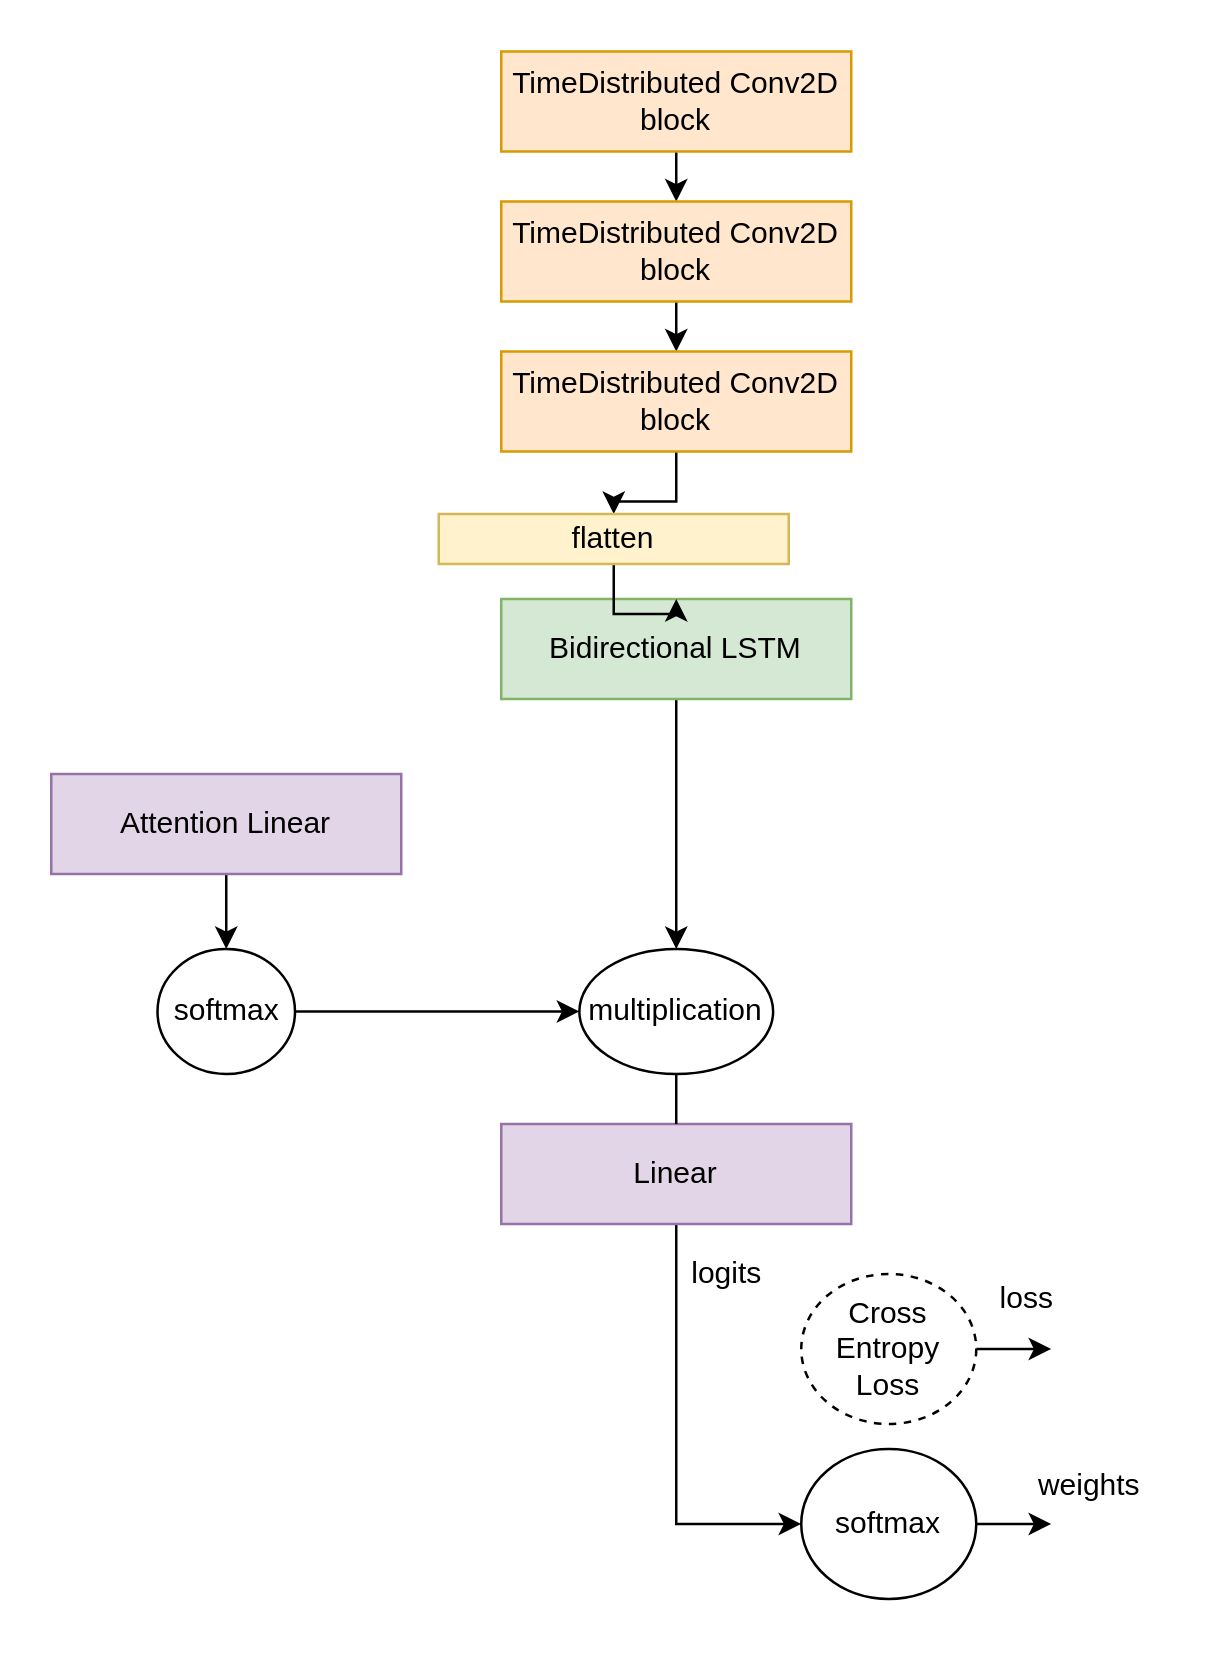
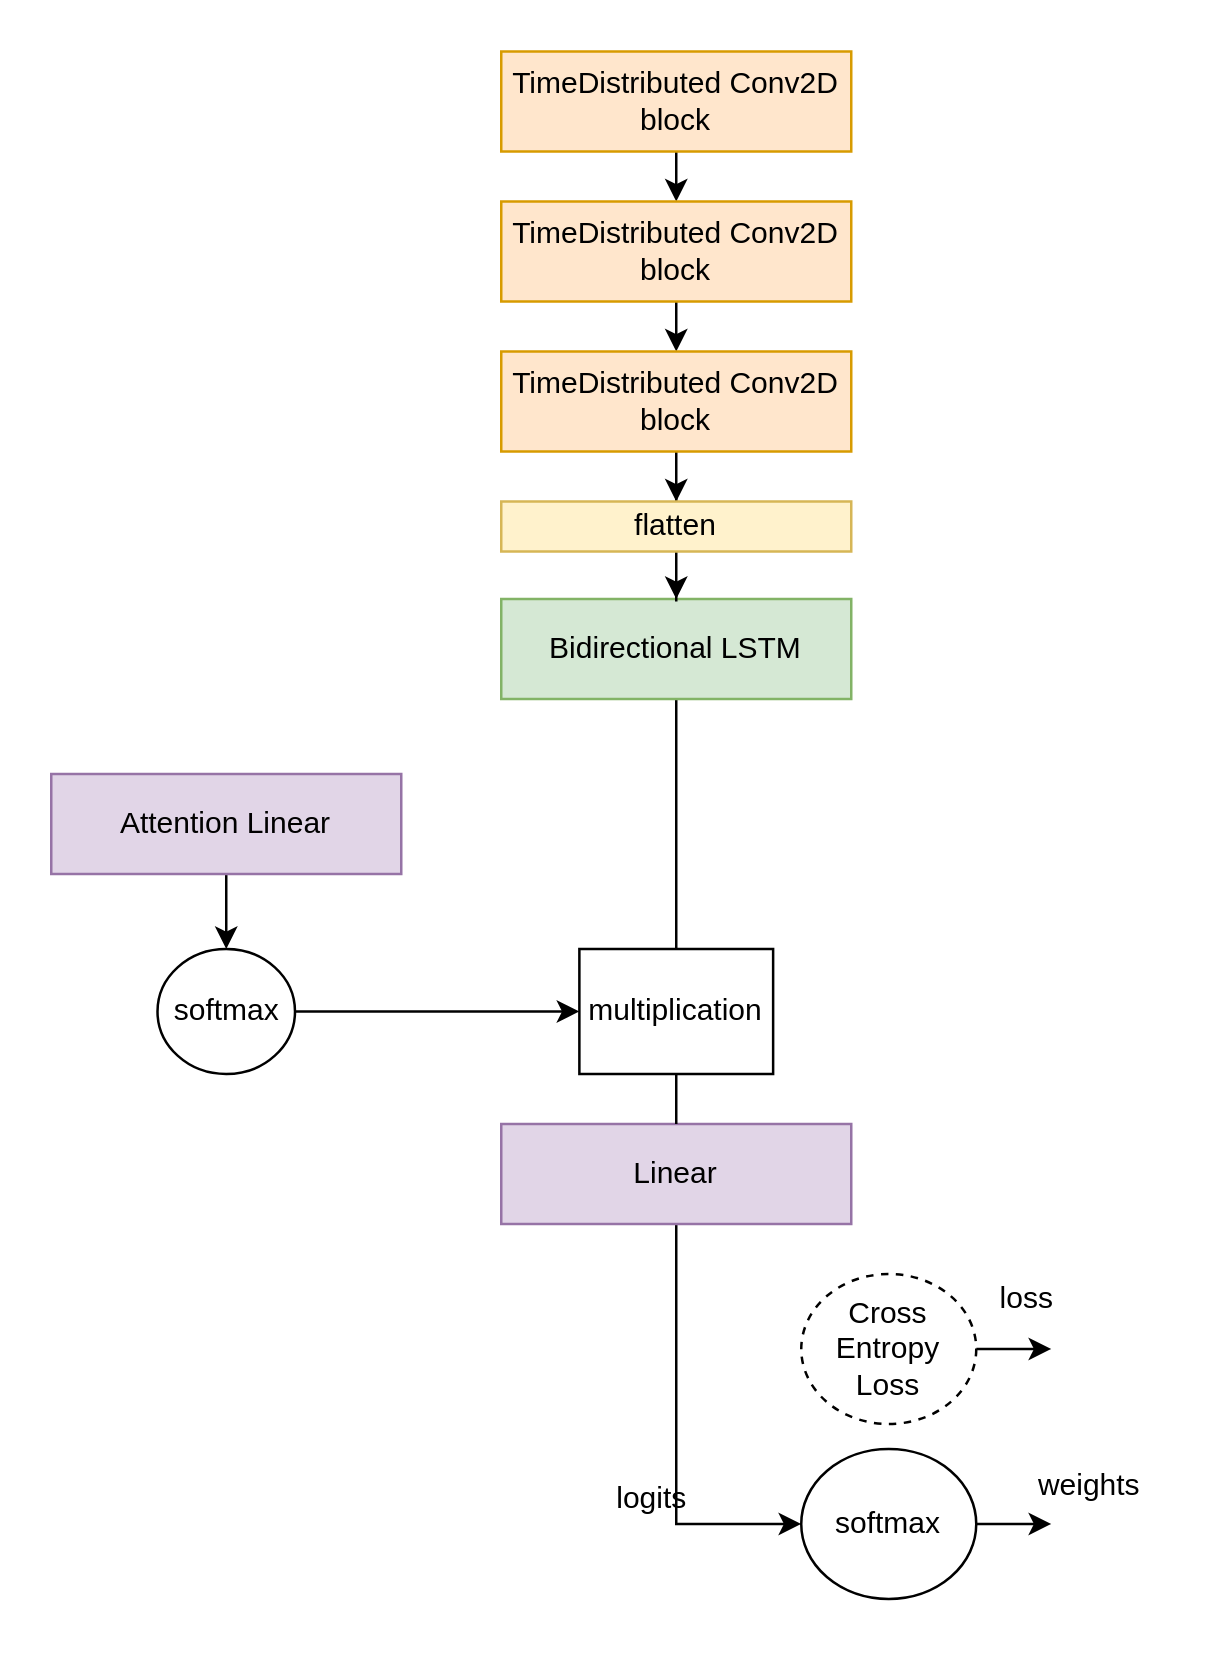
(614, 539) -> (676, 526)
(676, 931) -> (676, 938)
(676, 1011) -> (676, 1011)
(726, 1274) -> (651, 1499)
